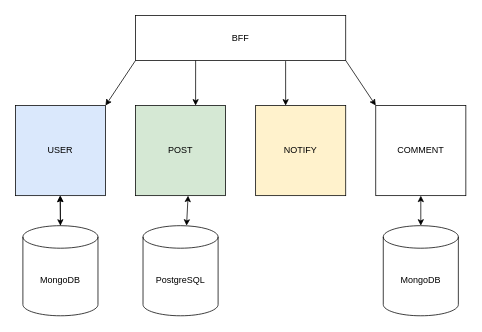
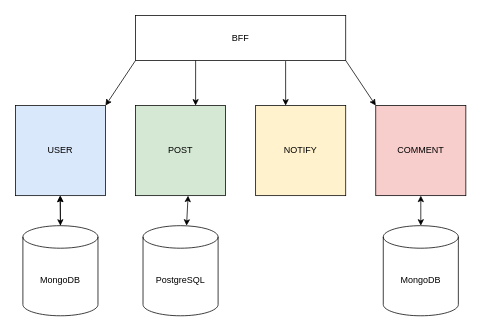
(420, 150) -> (420, 150)
